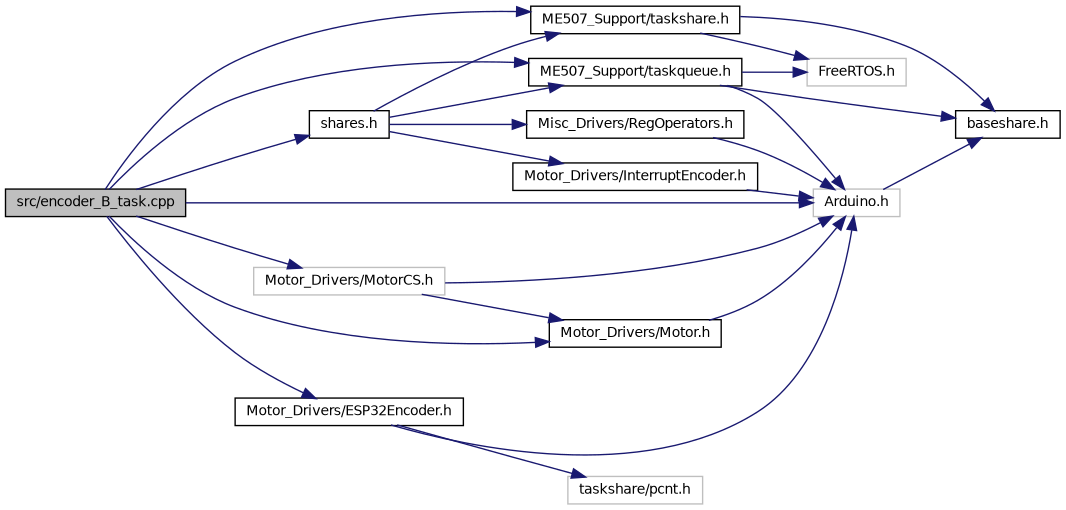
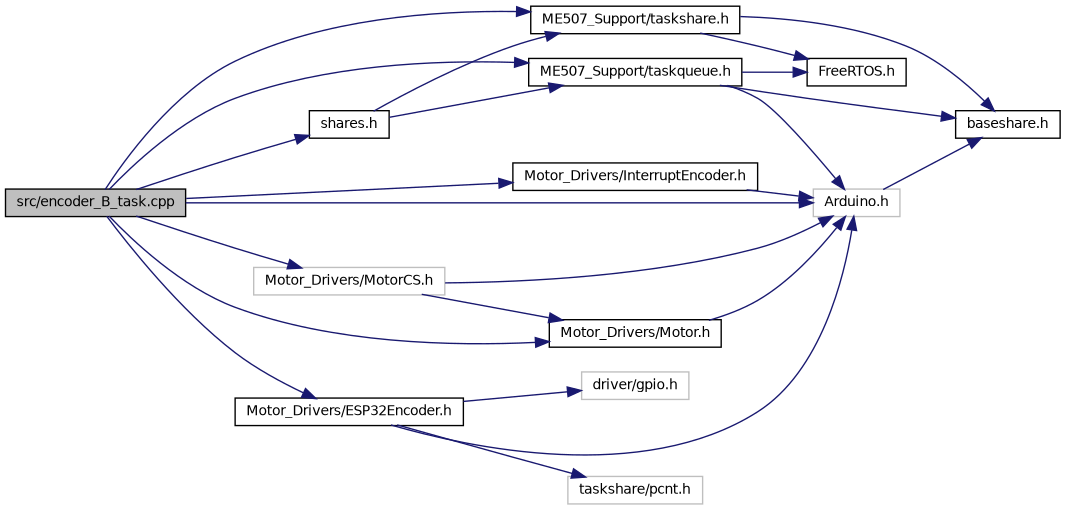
(857, 72) -> (857, 72)
(635, 124) -> none
(469, 146) -> (342, 191)
none -> (635, 386)
